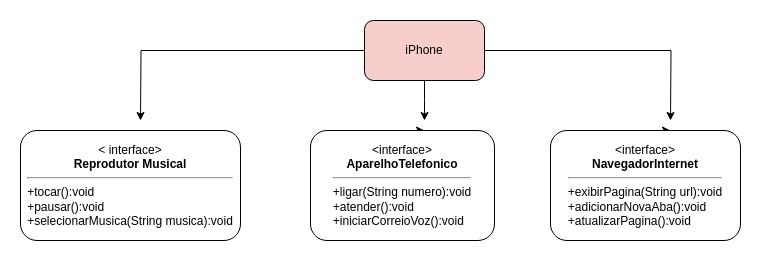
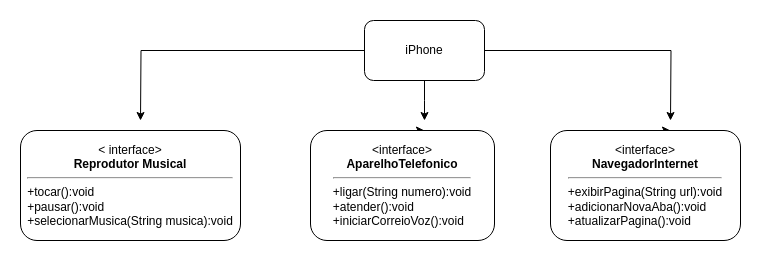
(425, 51) -> (425, 51)
